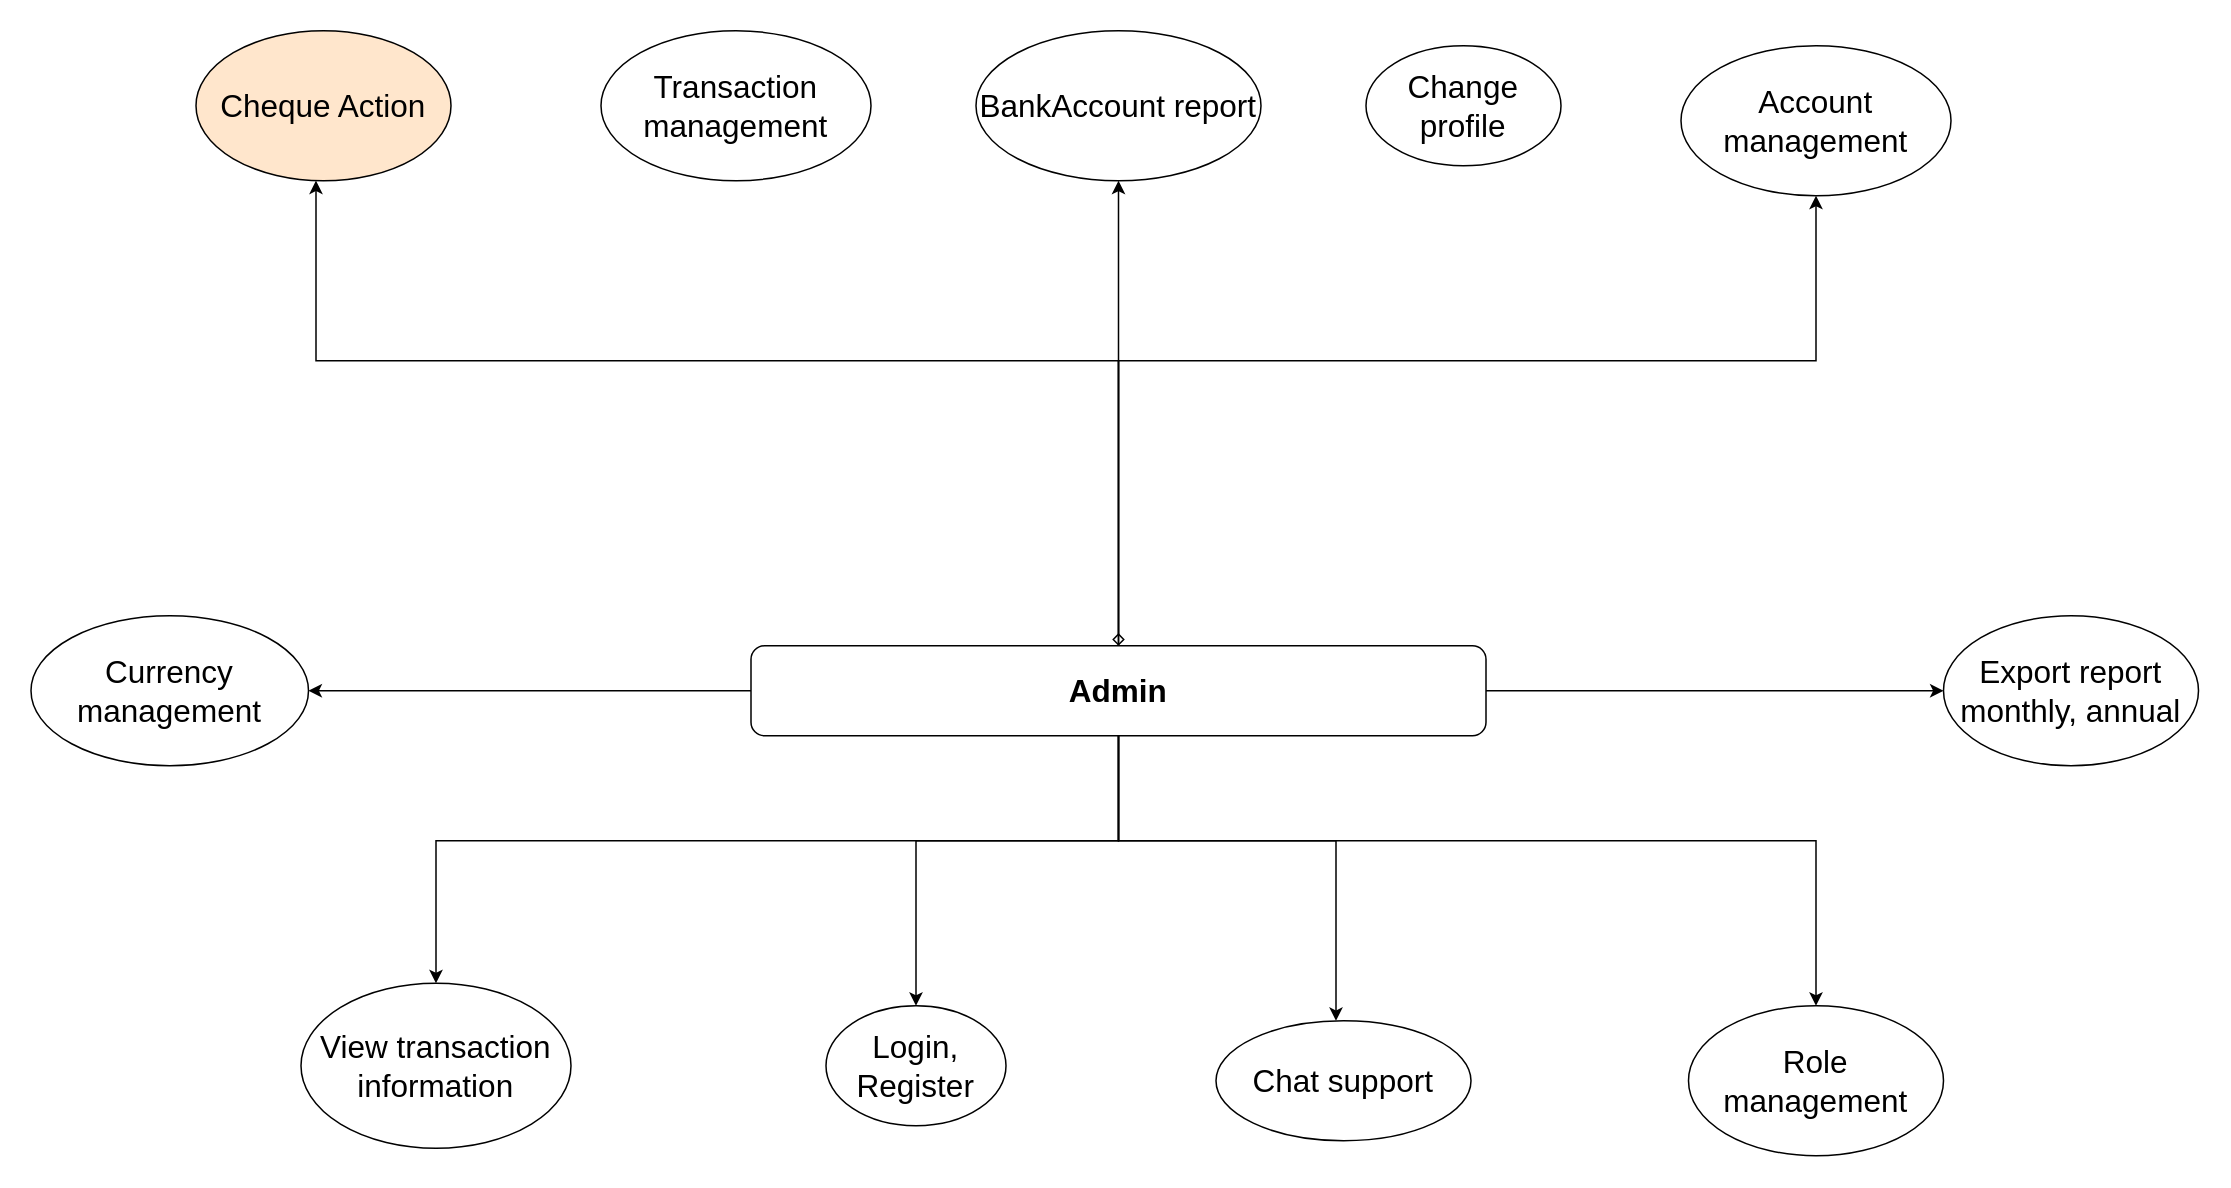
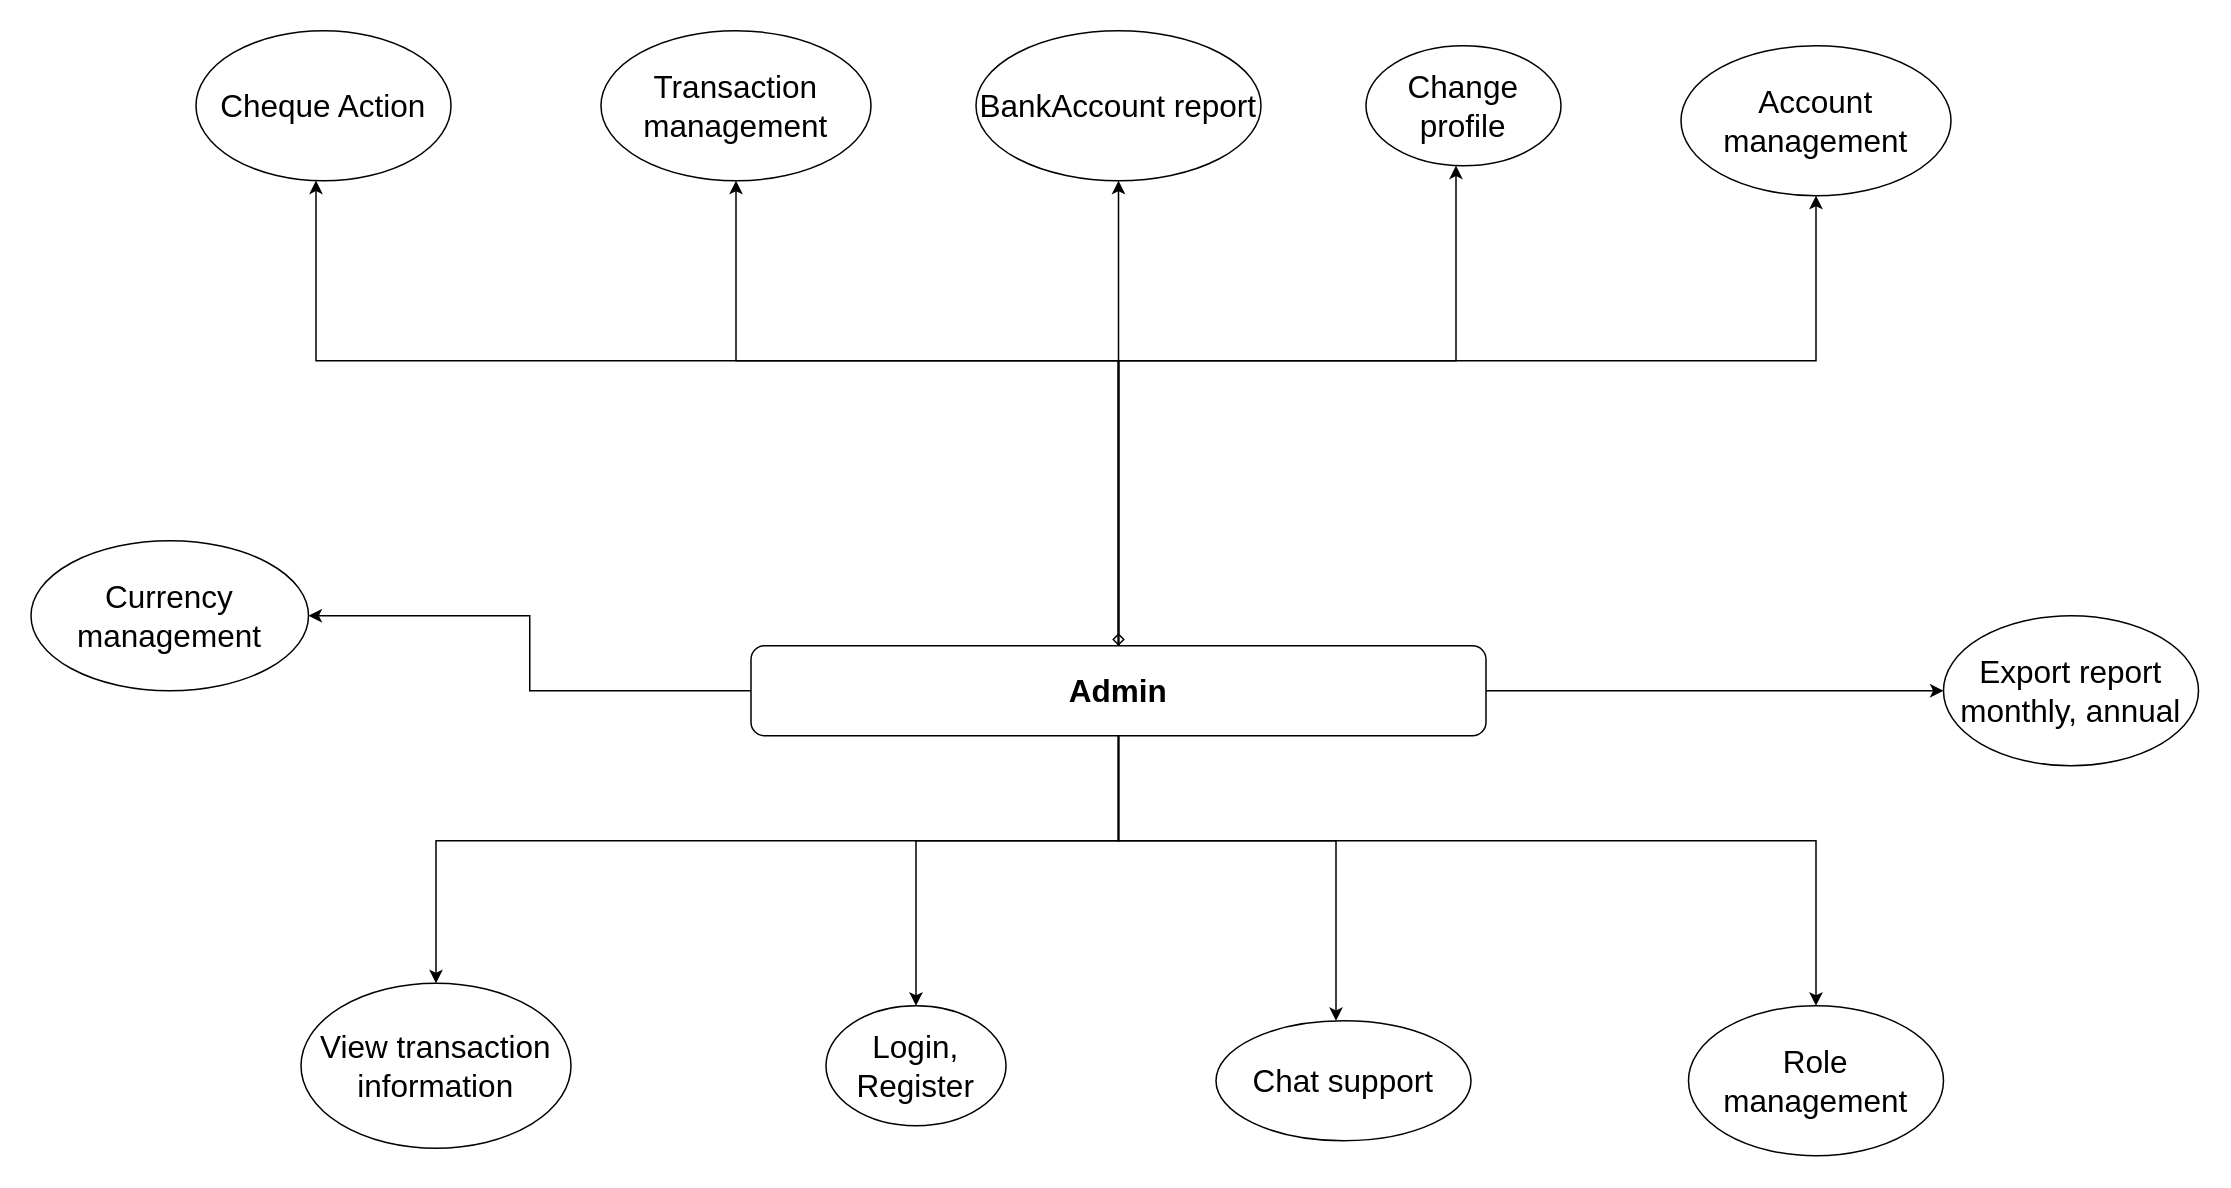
(323, 106) -> (323, 106)
none -> (1456, 265)
none -> (736, 274)
(170, 691) -> (170, 616)
